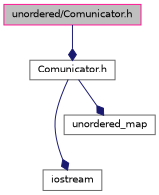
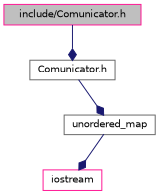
(72, 15) -> (72, 15)
(55, 119) -> (95, 147)
(72, 180) -> (72, 180)
